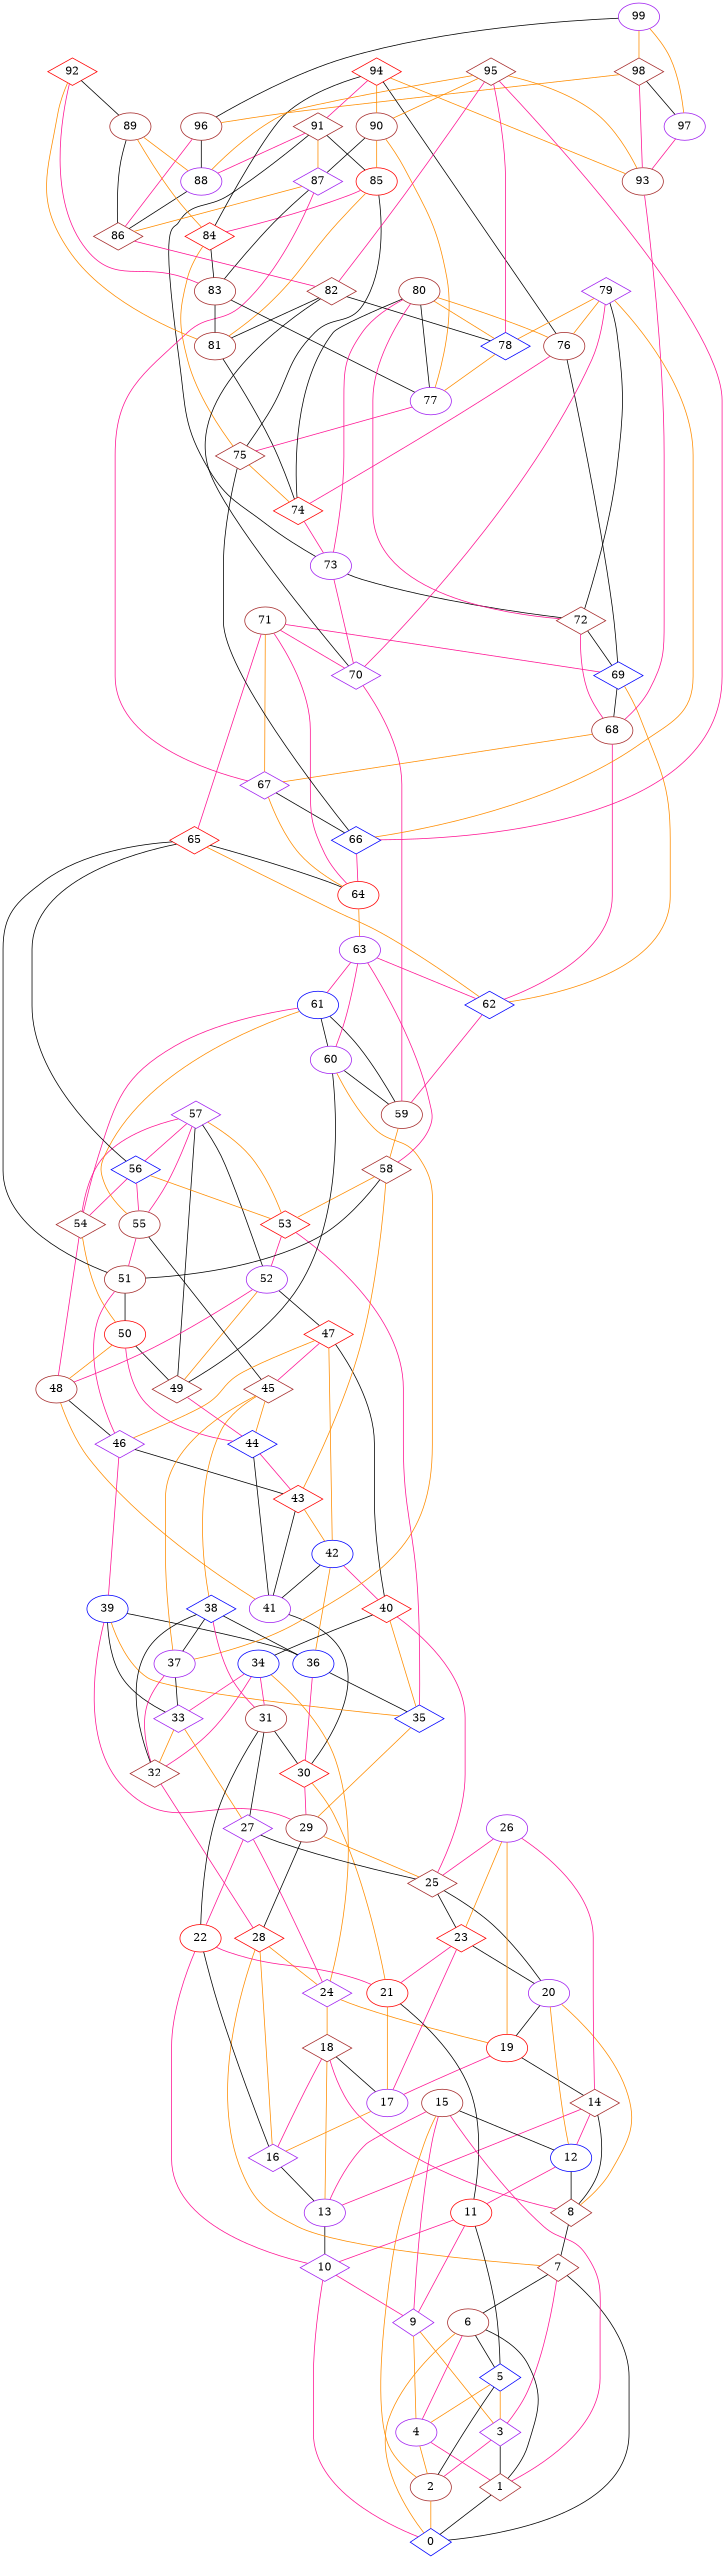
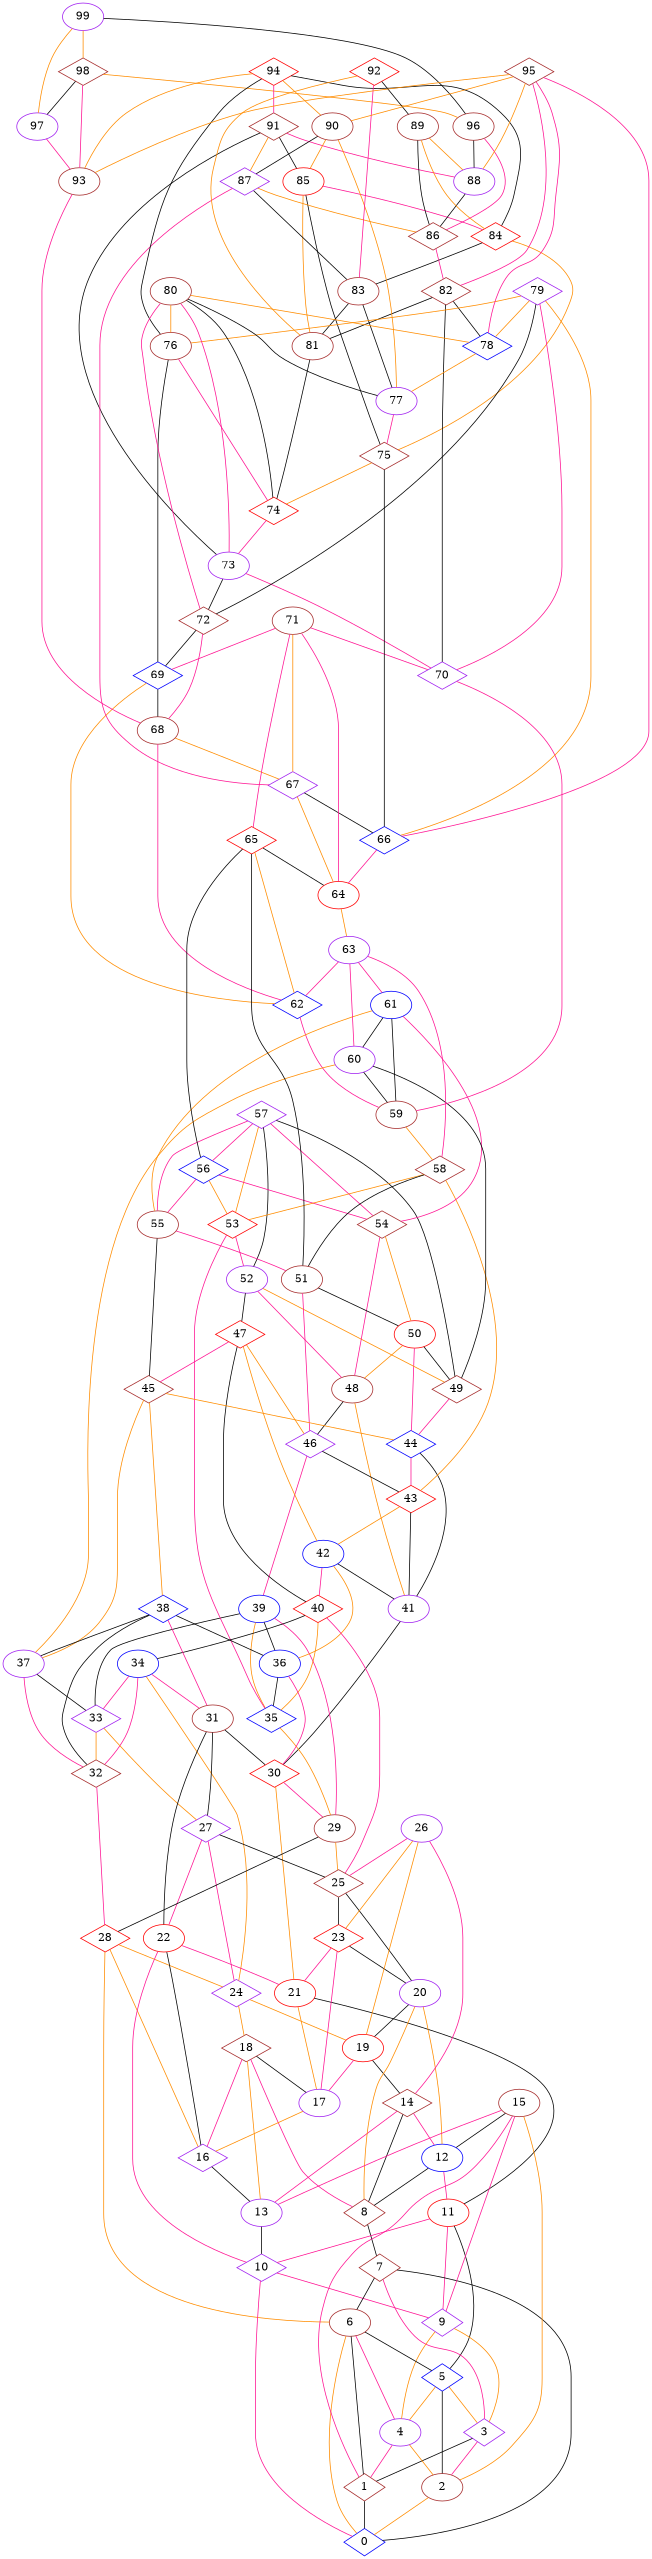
(271, 2212) -> (105, 2220)
